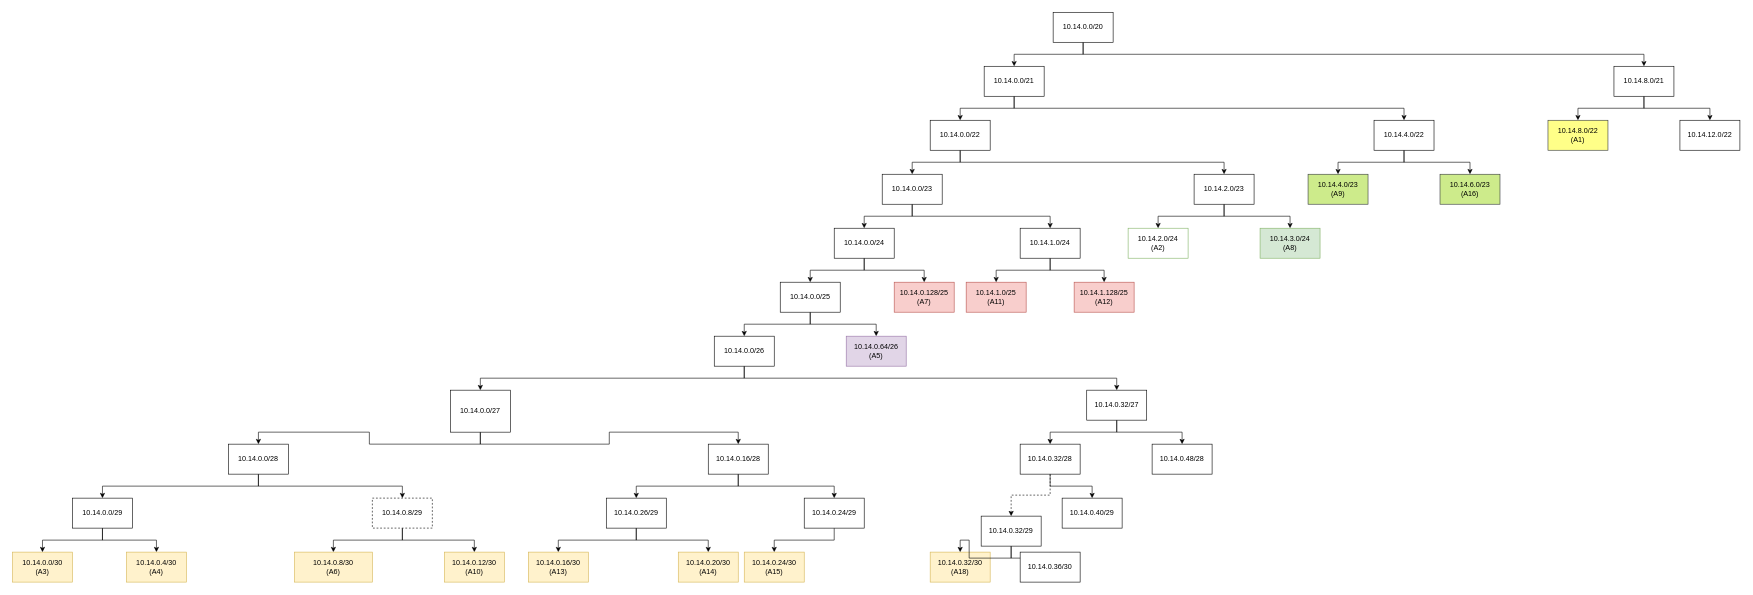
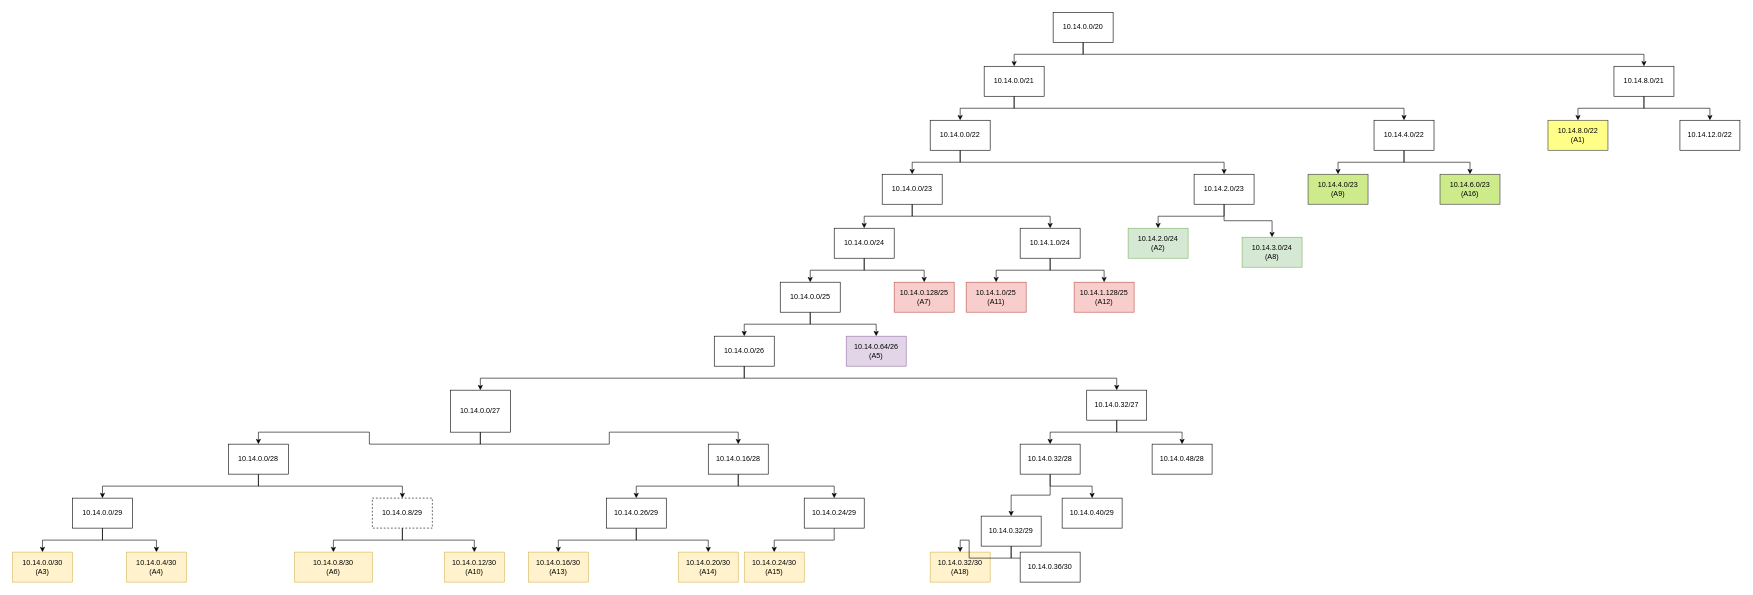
(1158, 243) -> (1158, 243)
(1290, 243) -> (1272, 252)
(1026, 495) -> (1026, 495)
